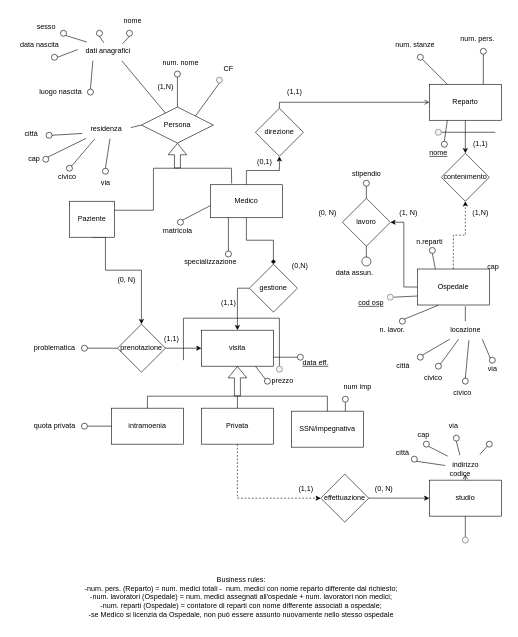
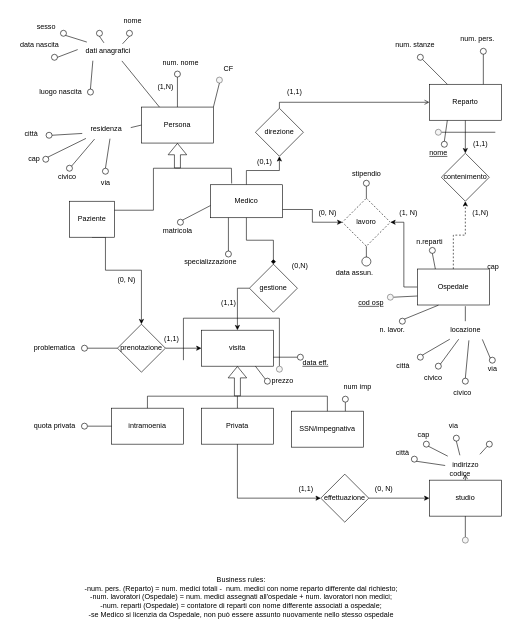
(177, 125) -> (177, 125)
none -> (304, 210)
(366, 222) -> (366, 222)
(249, 498) -> (249, 498)
